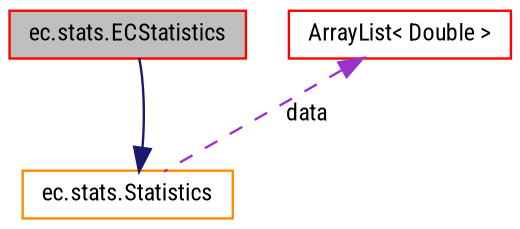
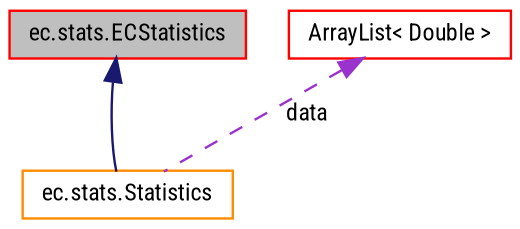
(144, 103) -> (112, 127)
